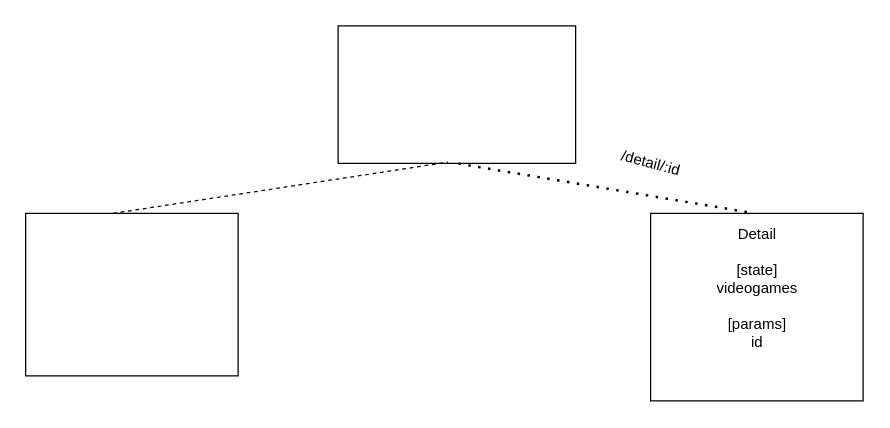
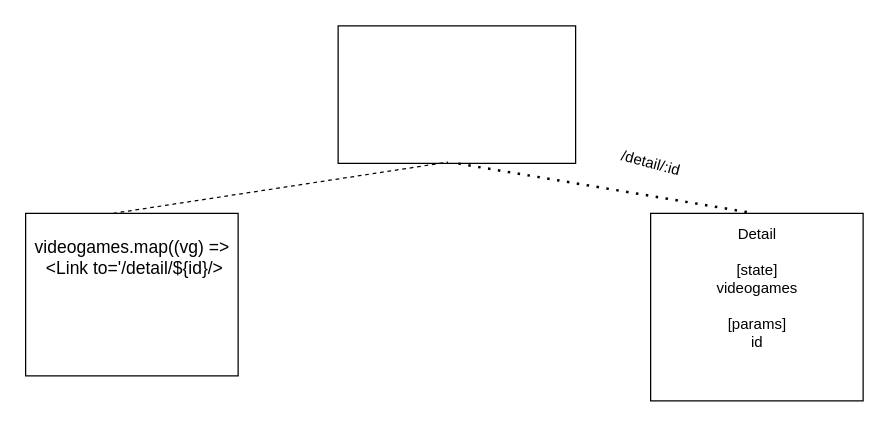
none -> (132, 257)
